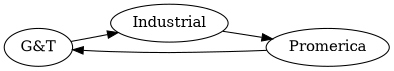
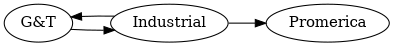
(175, 53) -> (98, 16)
